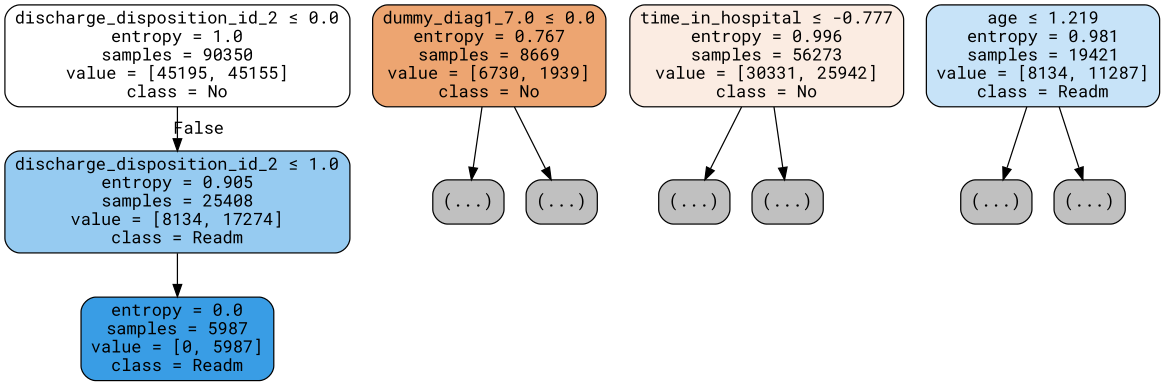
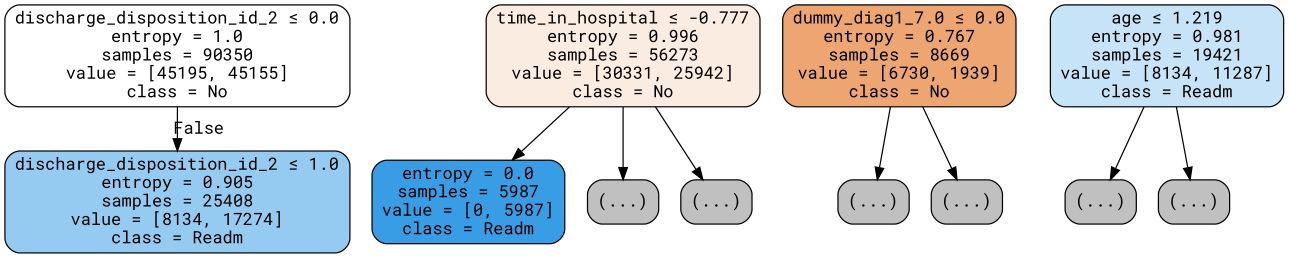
(177, 269) -> (546, 129)
